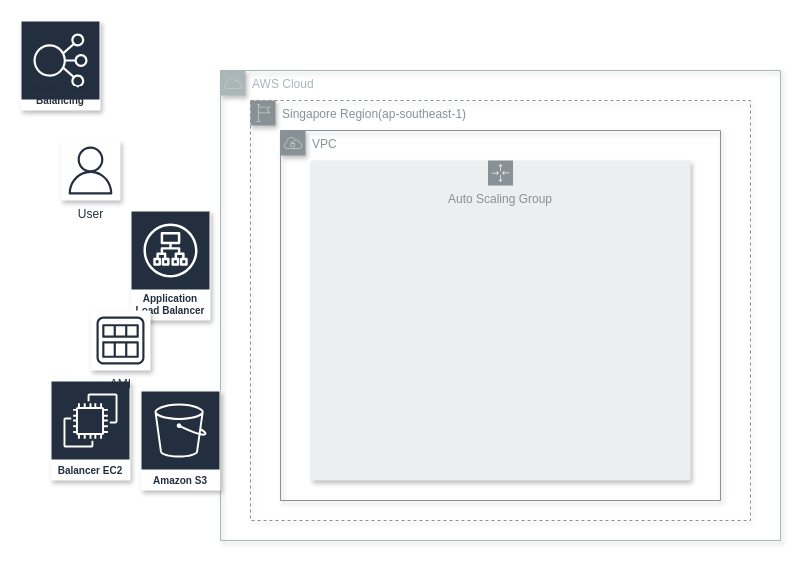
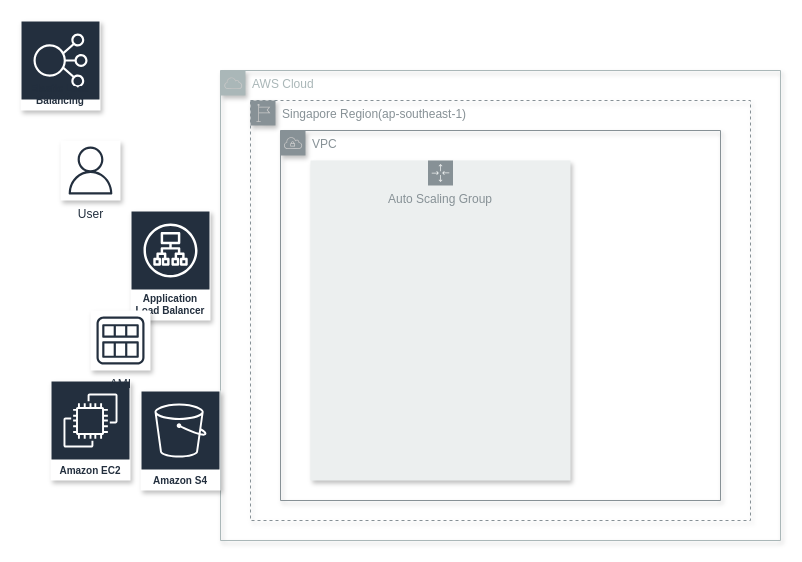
(501, 321) -> (441, 321)
(91, 471) -> (91, 471)
(181, 481) -> (181, 481)
